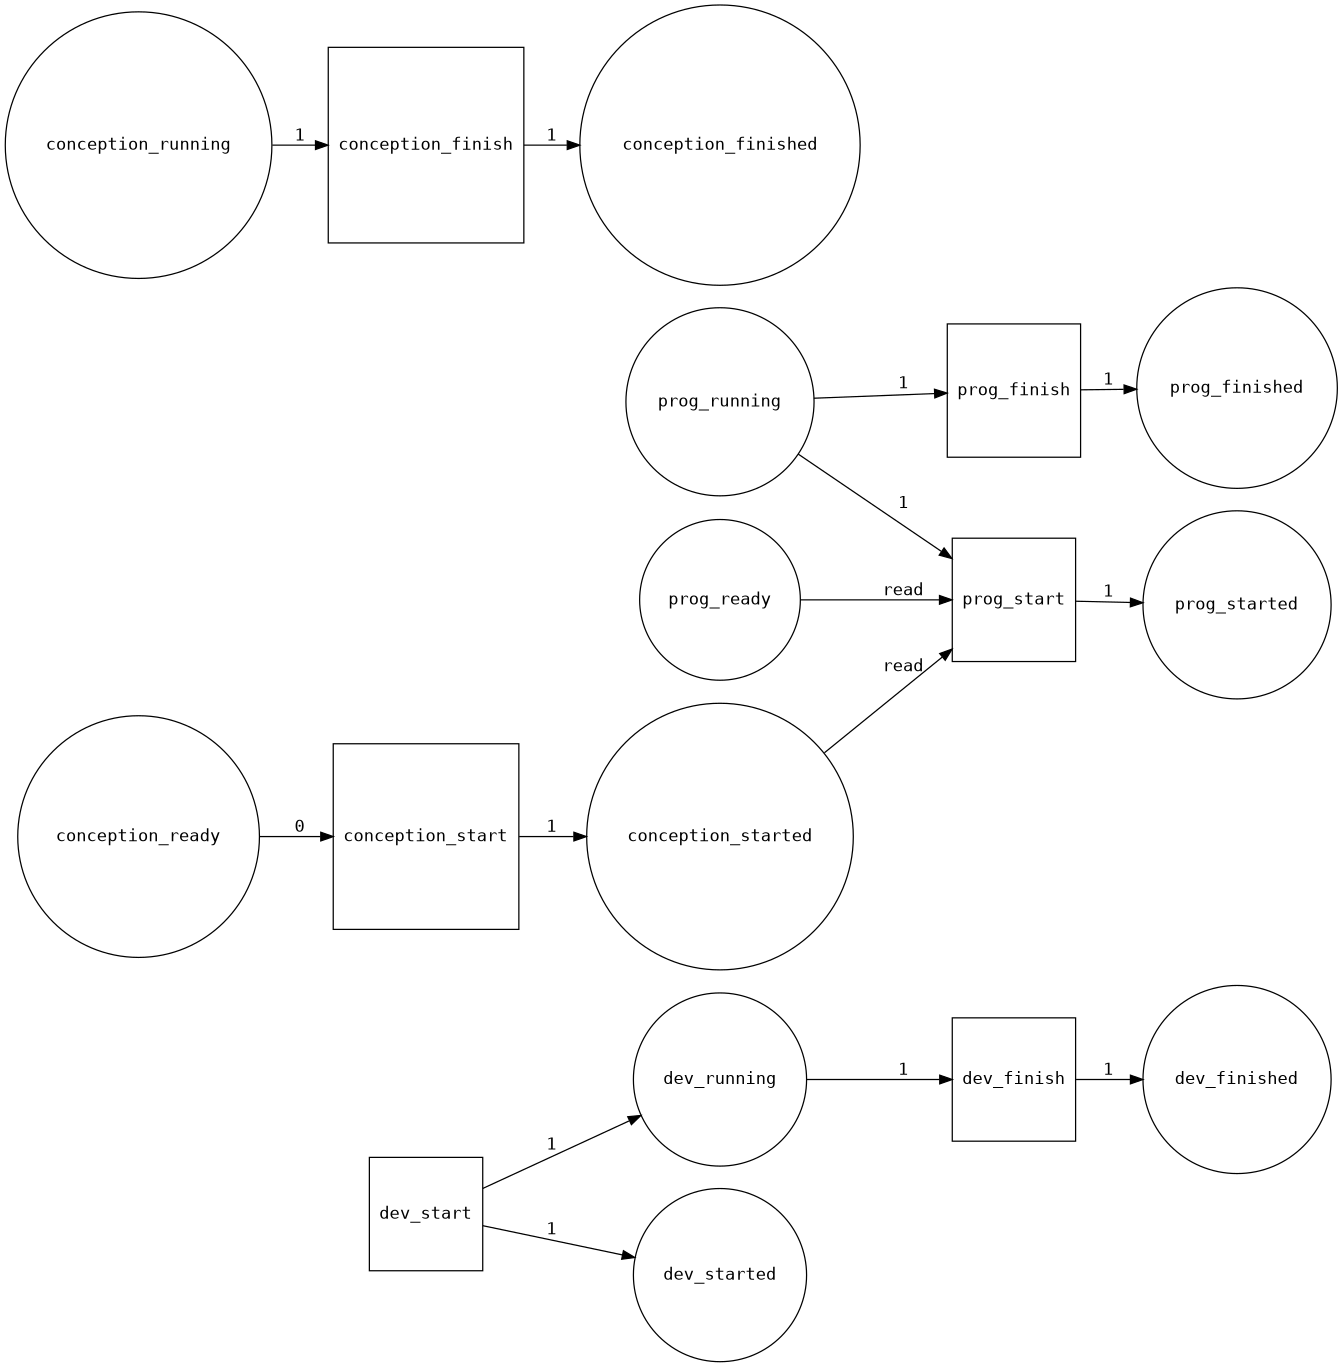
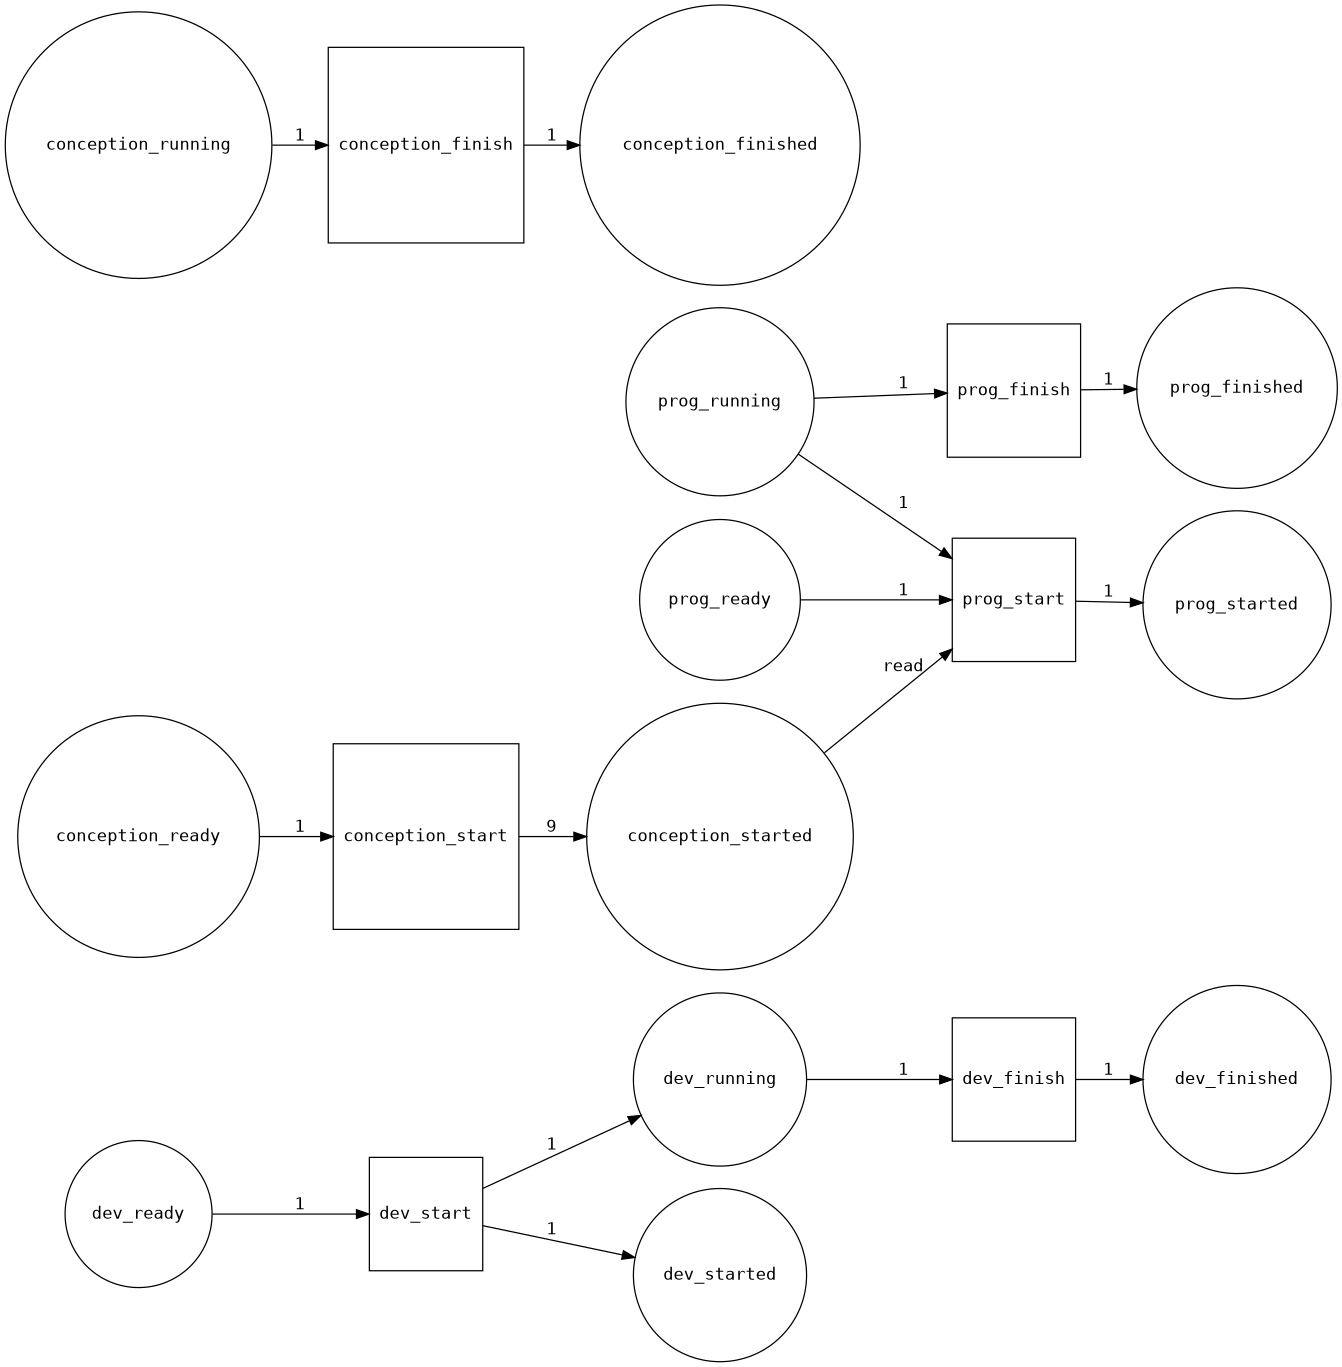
(904, 590) -> (904, 590)
(300, 827) -> (300, 827)
(552, 827) -> (552, 827)
none -> (139, 1214)
